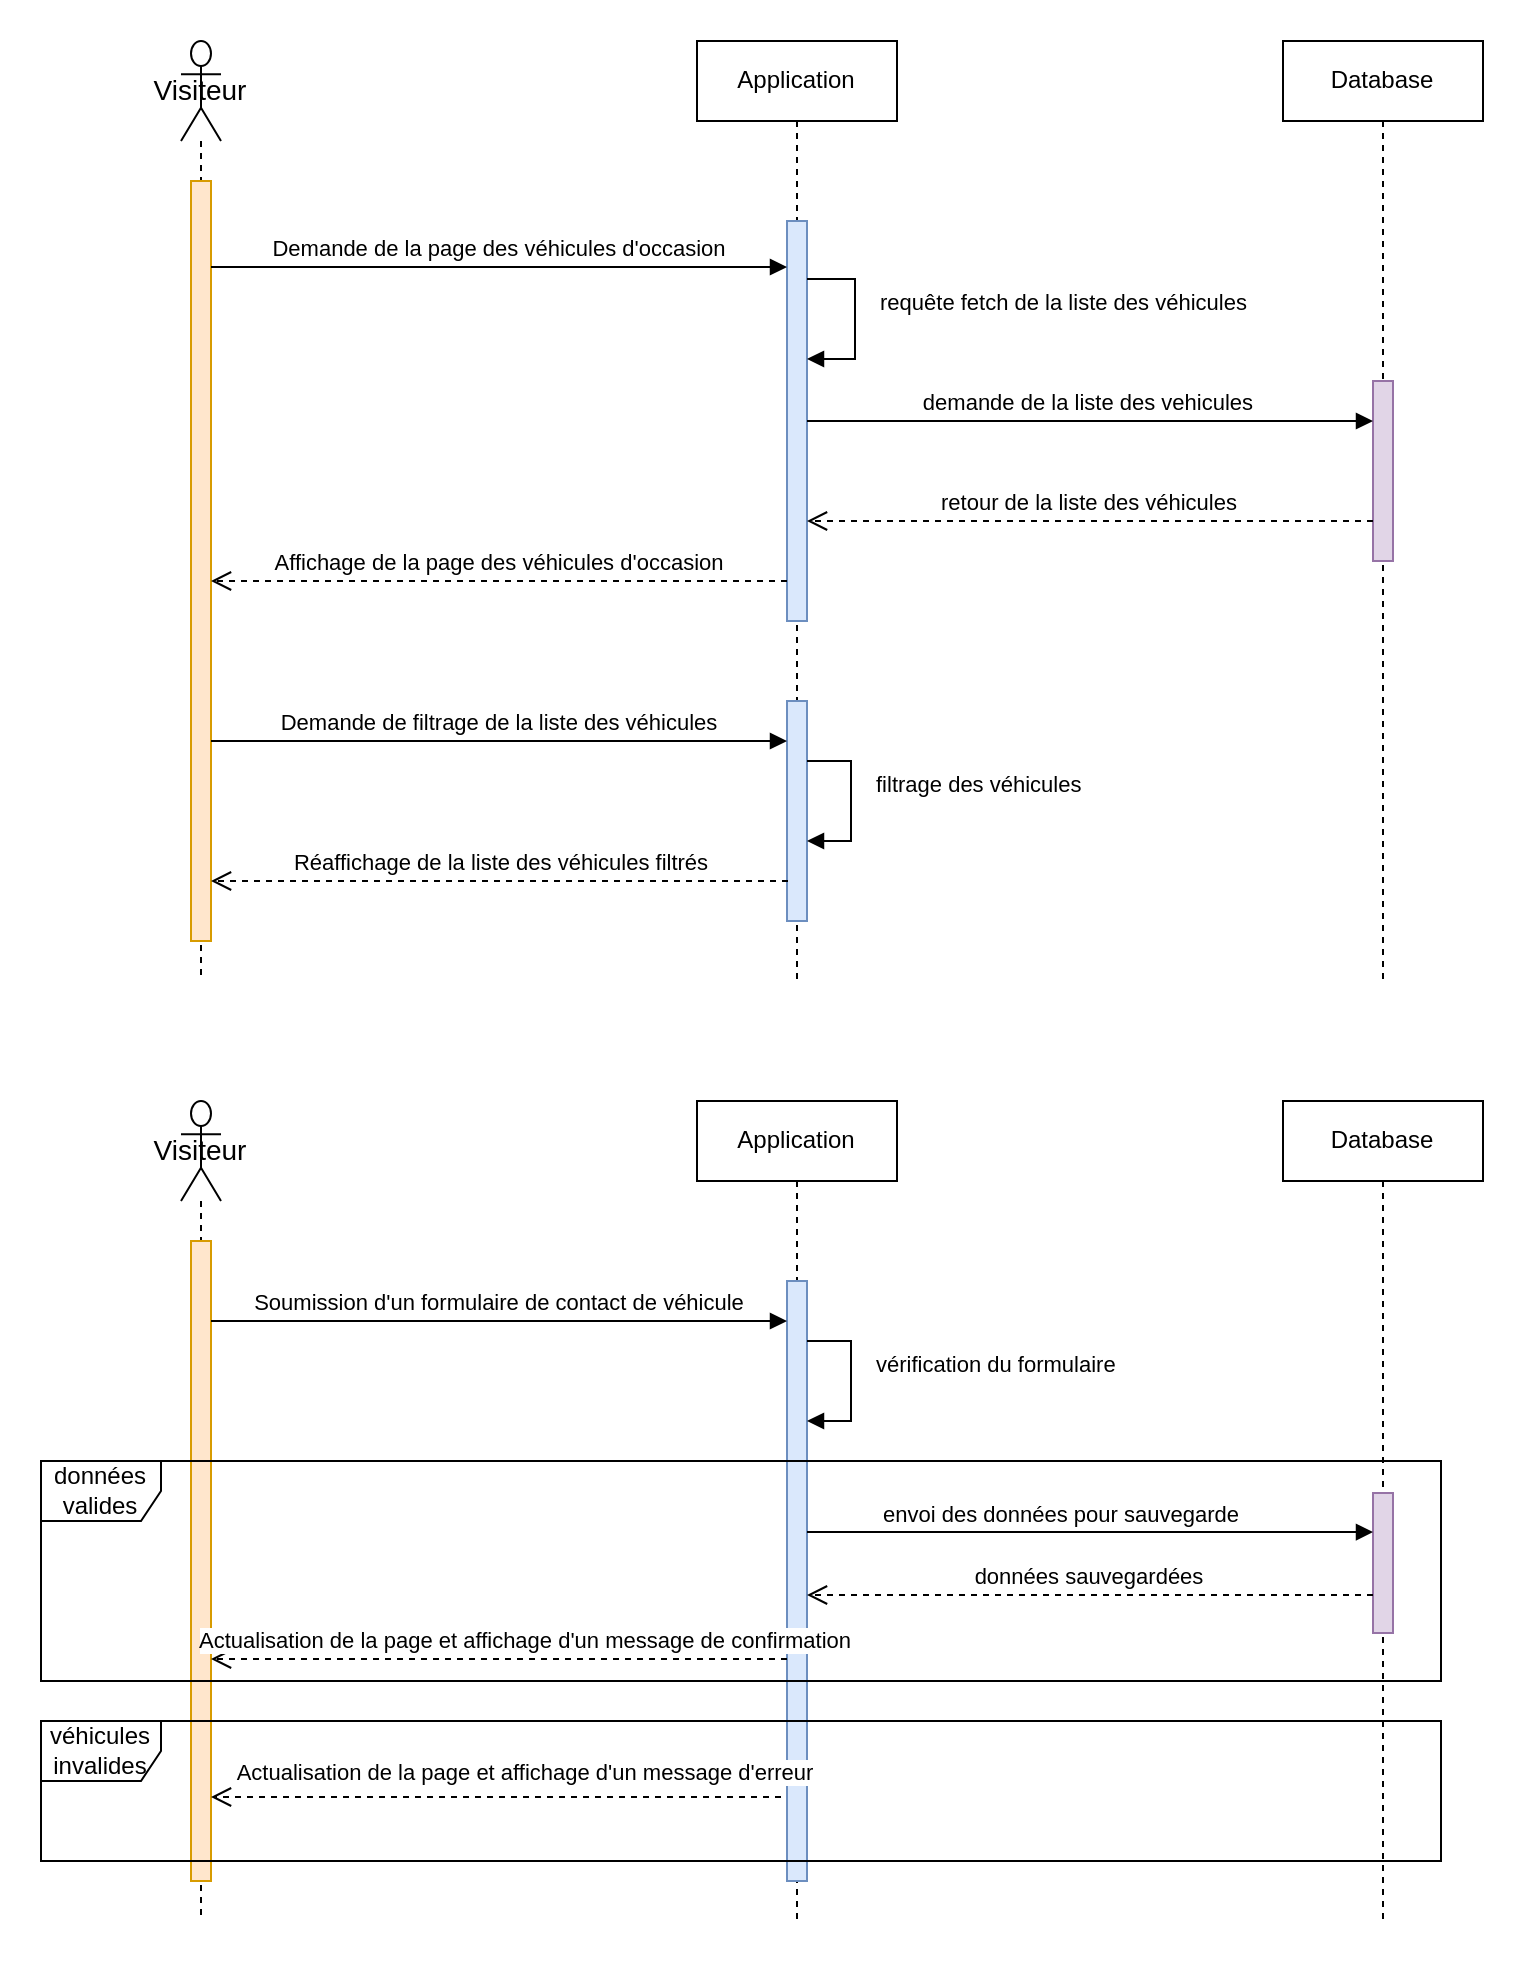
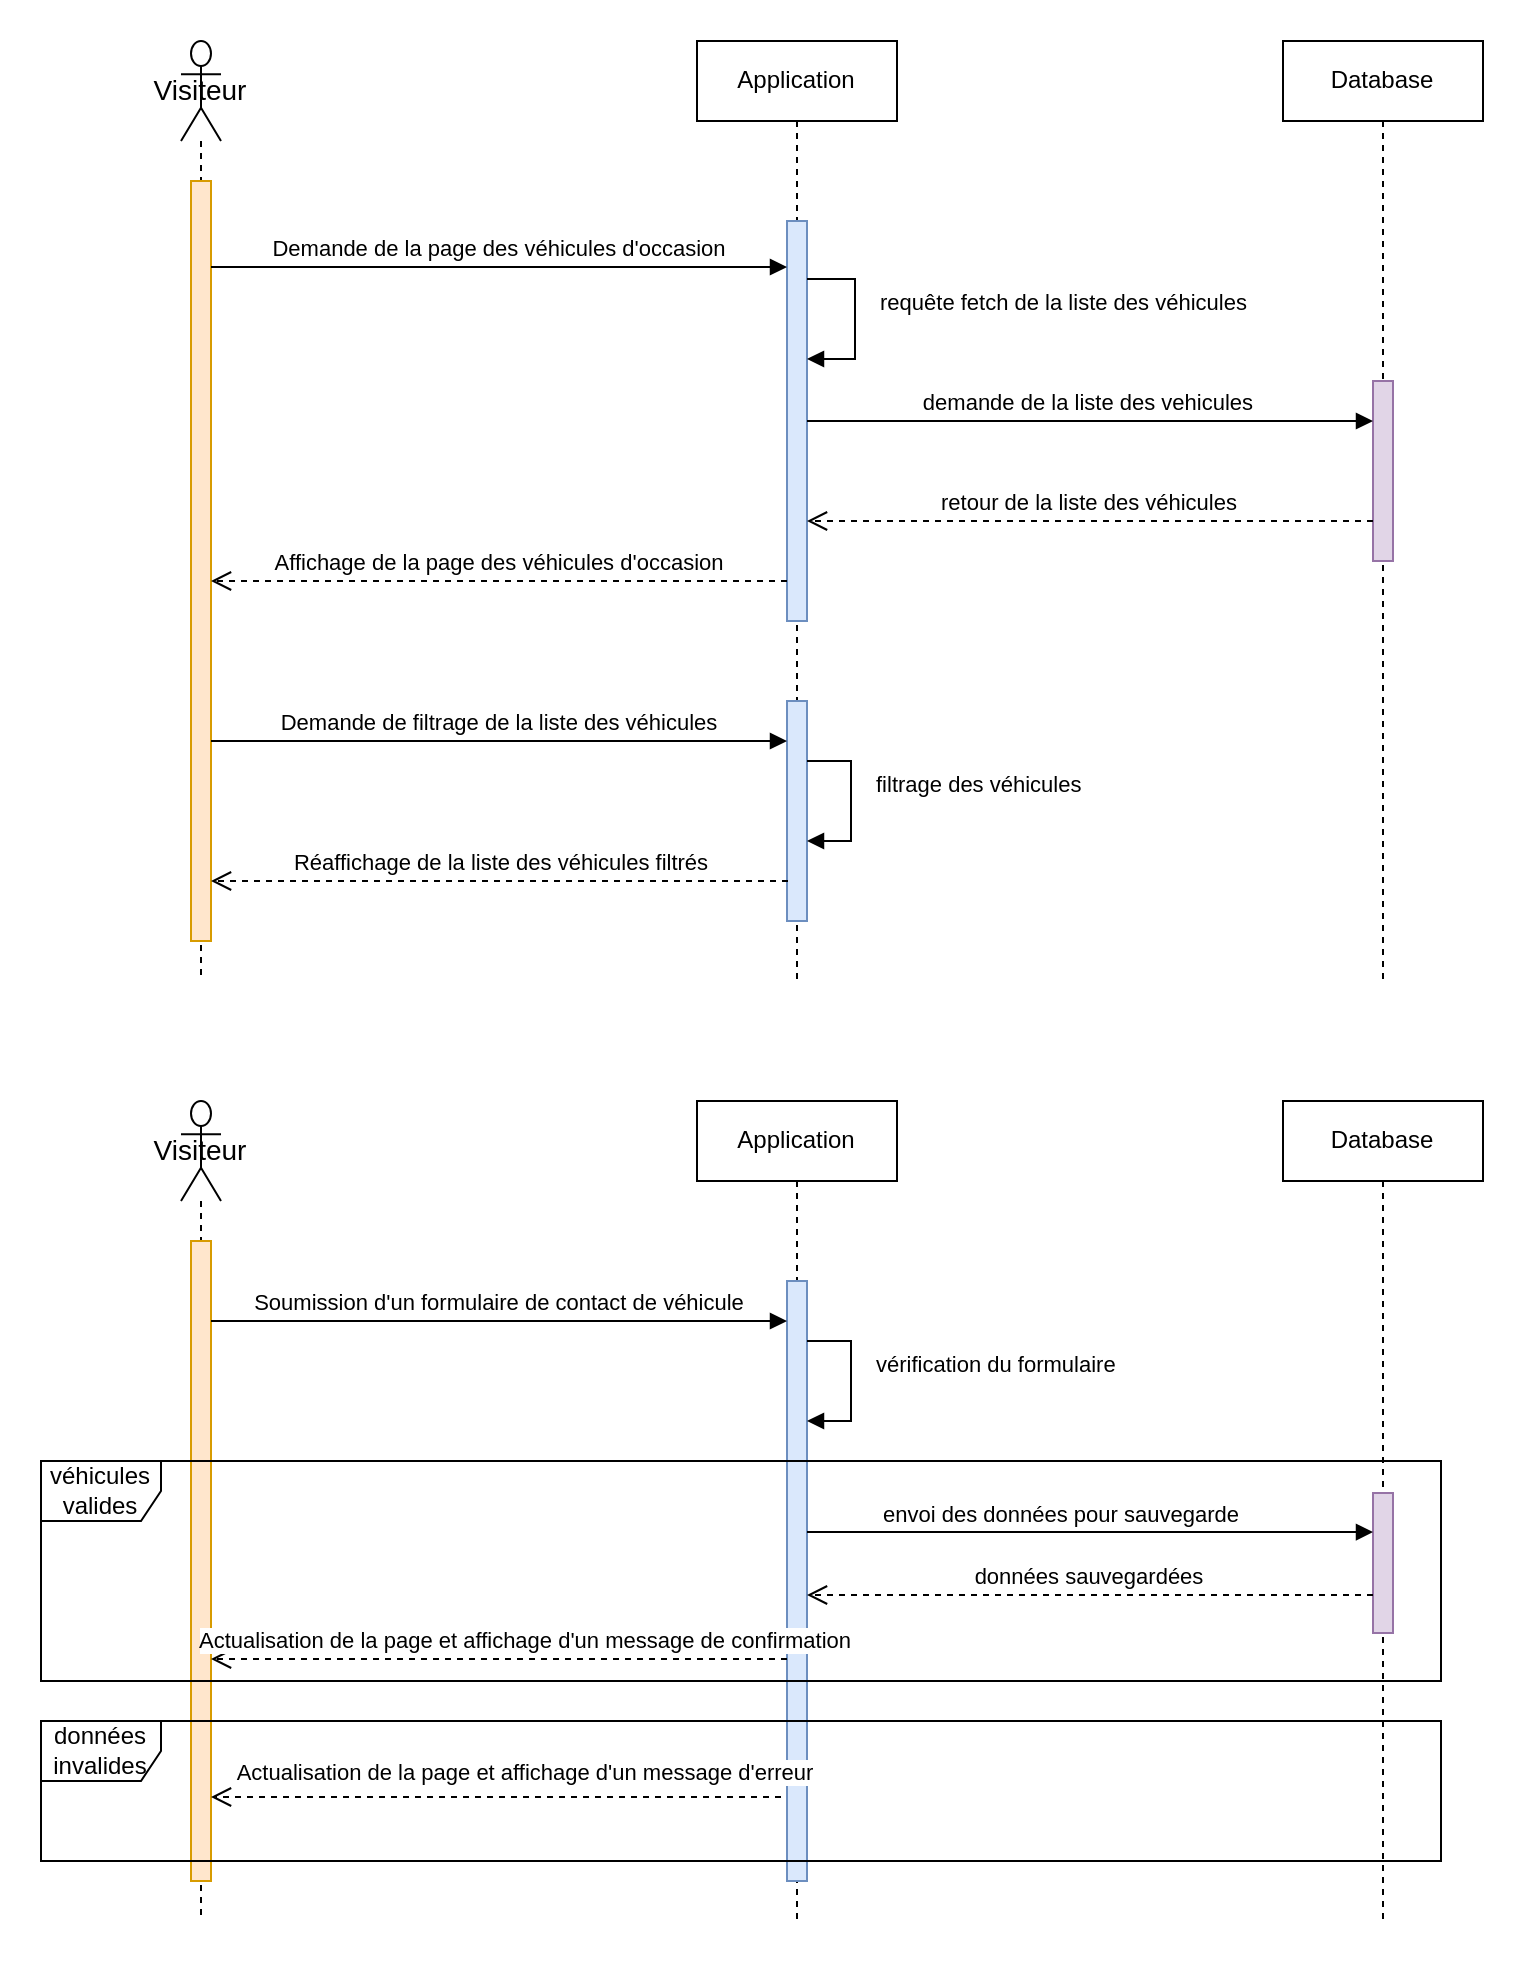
(101, 1491) -> (101, 1491)
(101, 1751) -> (101, 1751)
